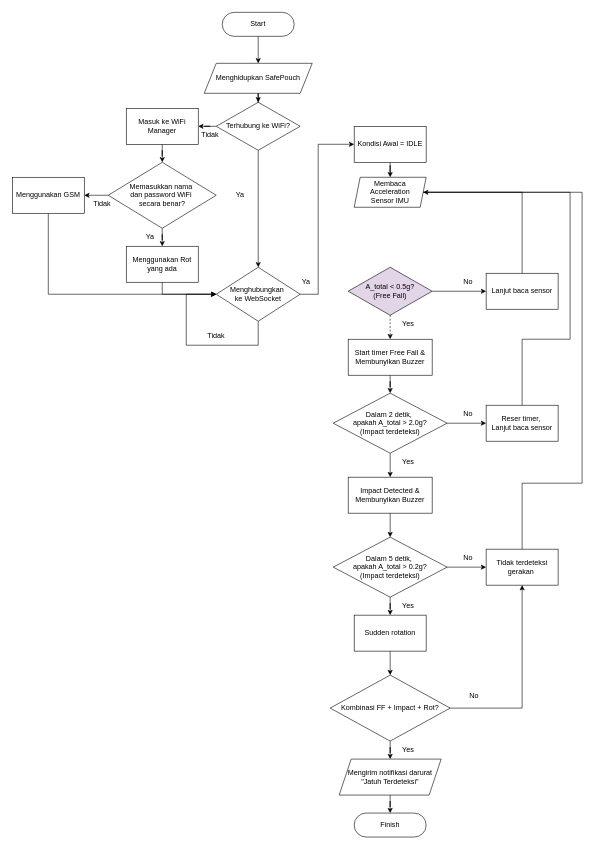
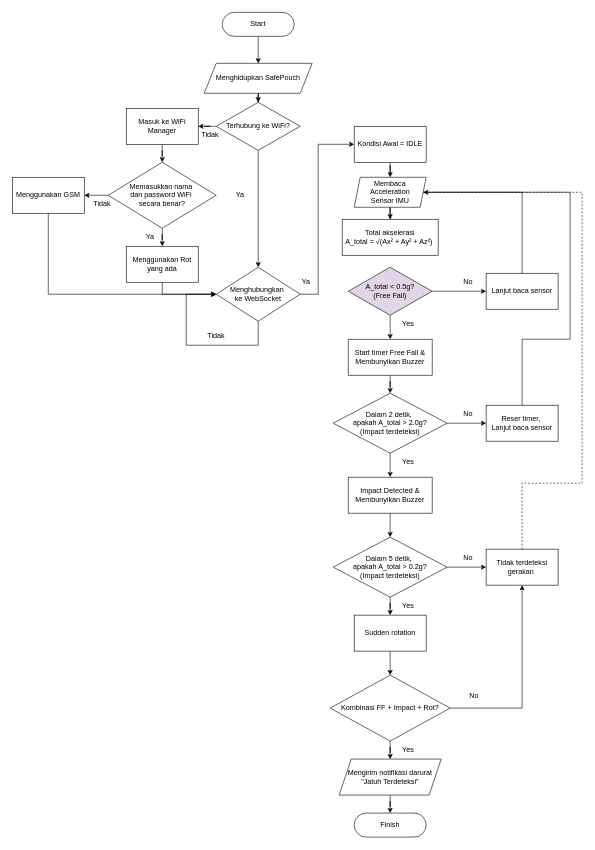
none -> (390, 215)
none -> (390, 237)
(390, 324) -> (390, 324)
(582, 395) -> (582, 395)
